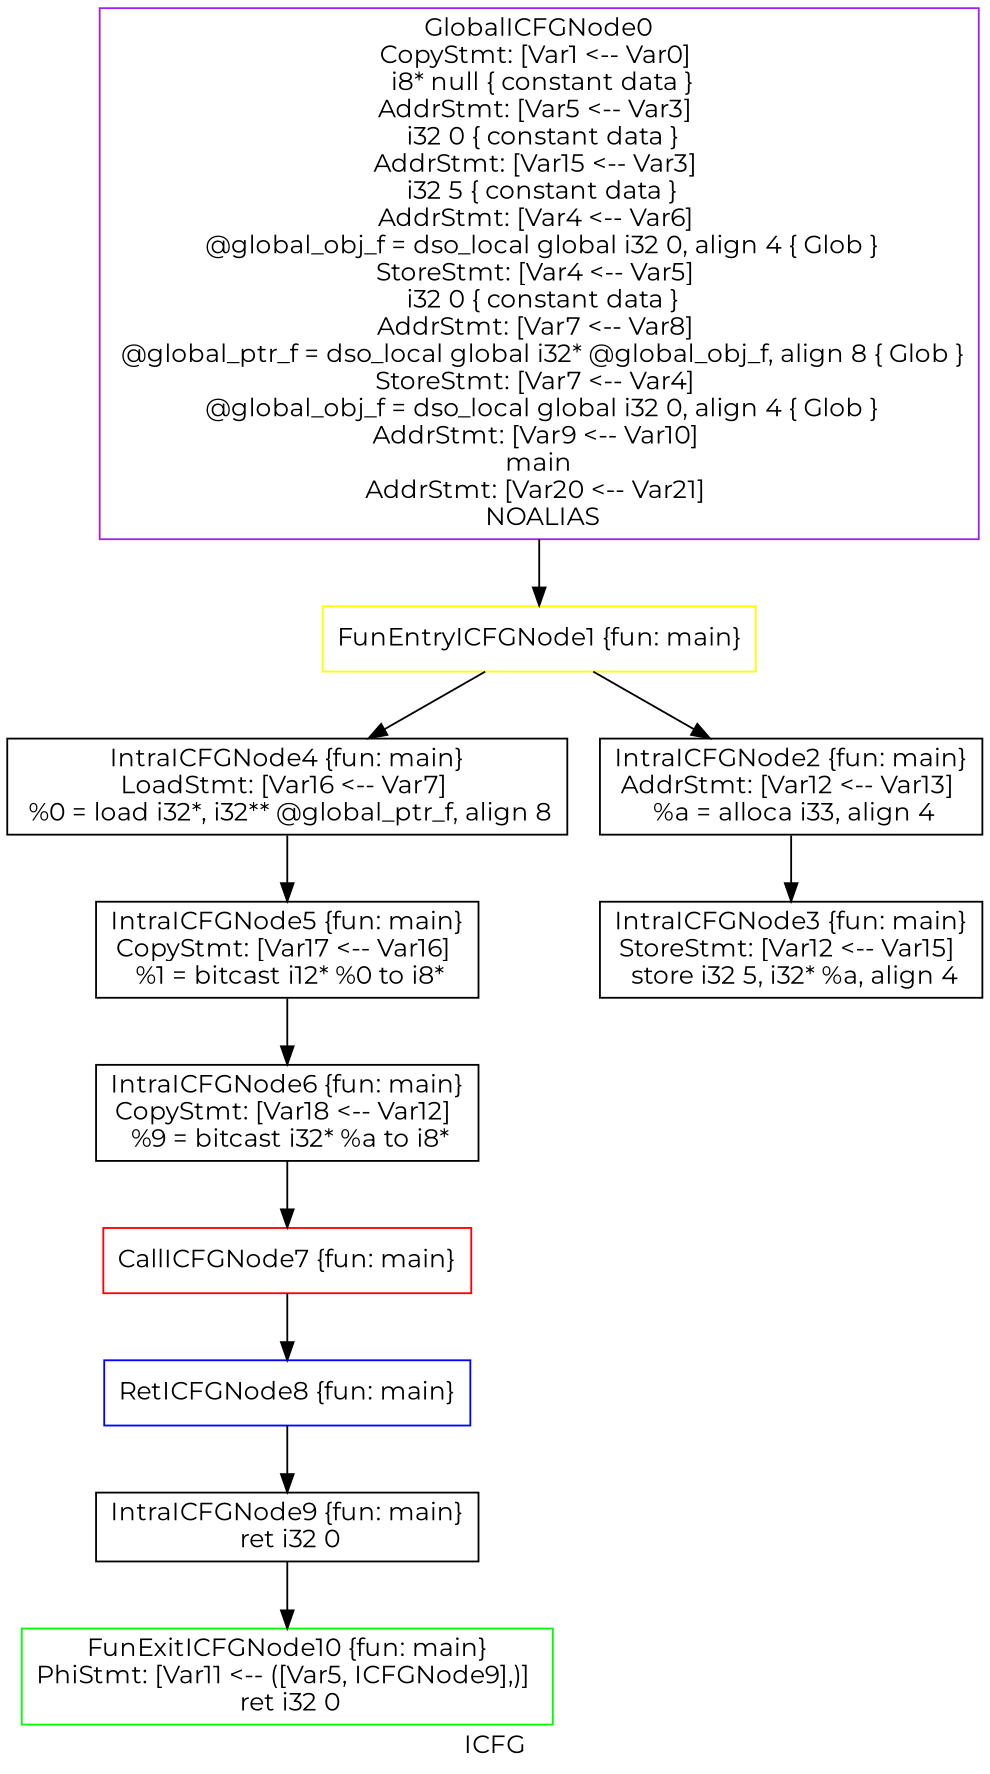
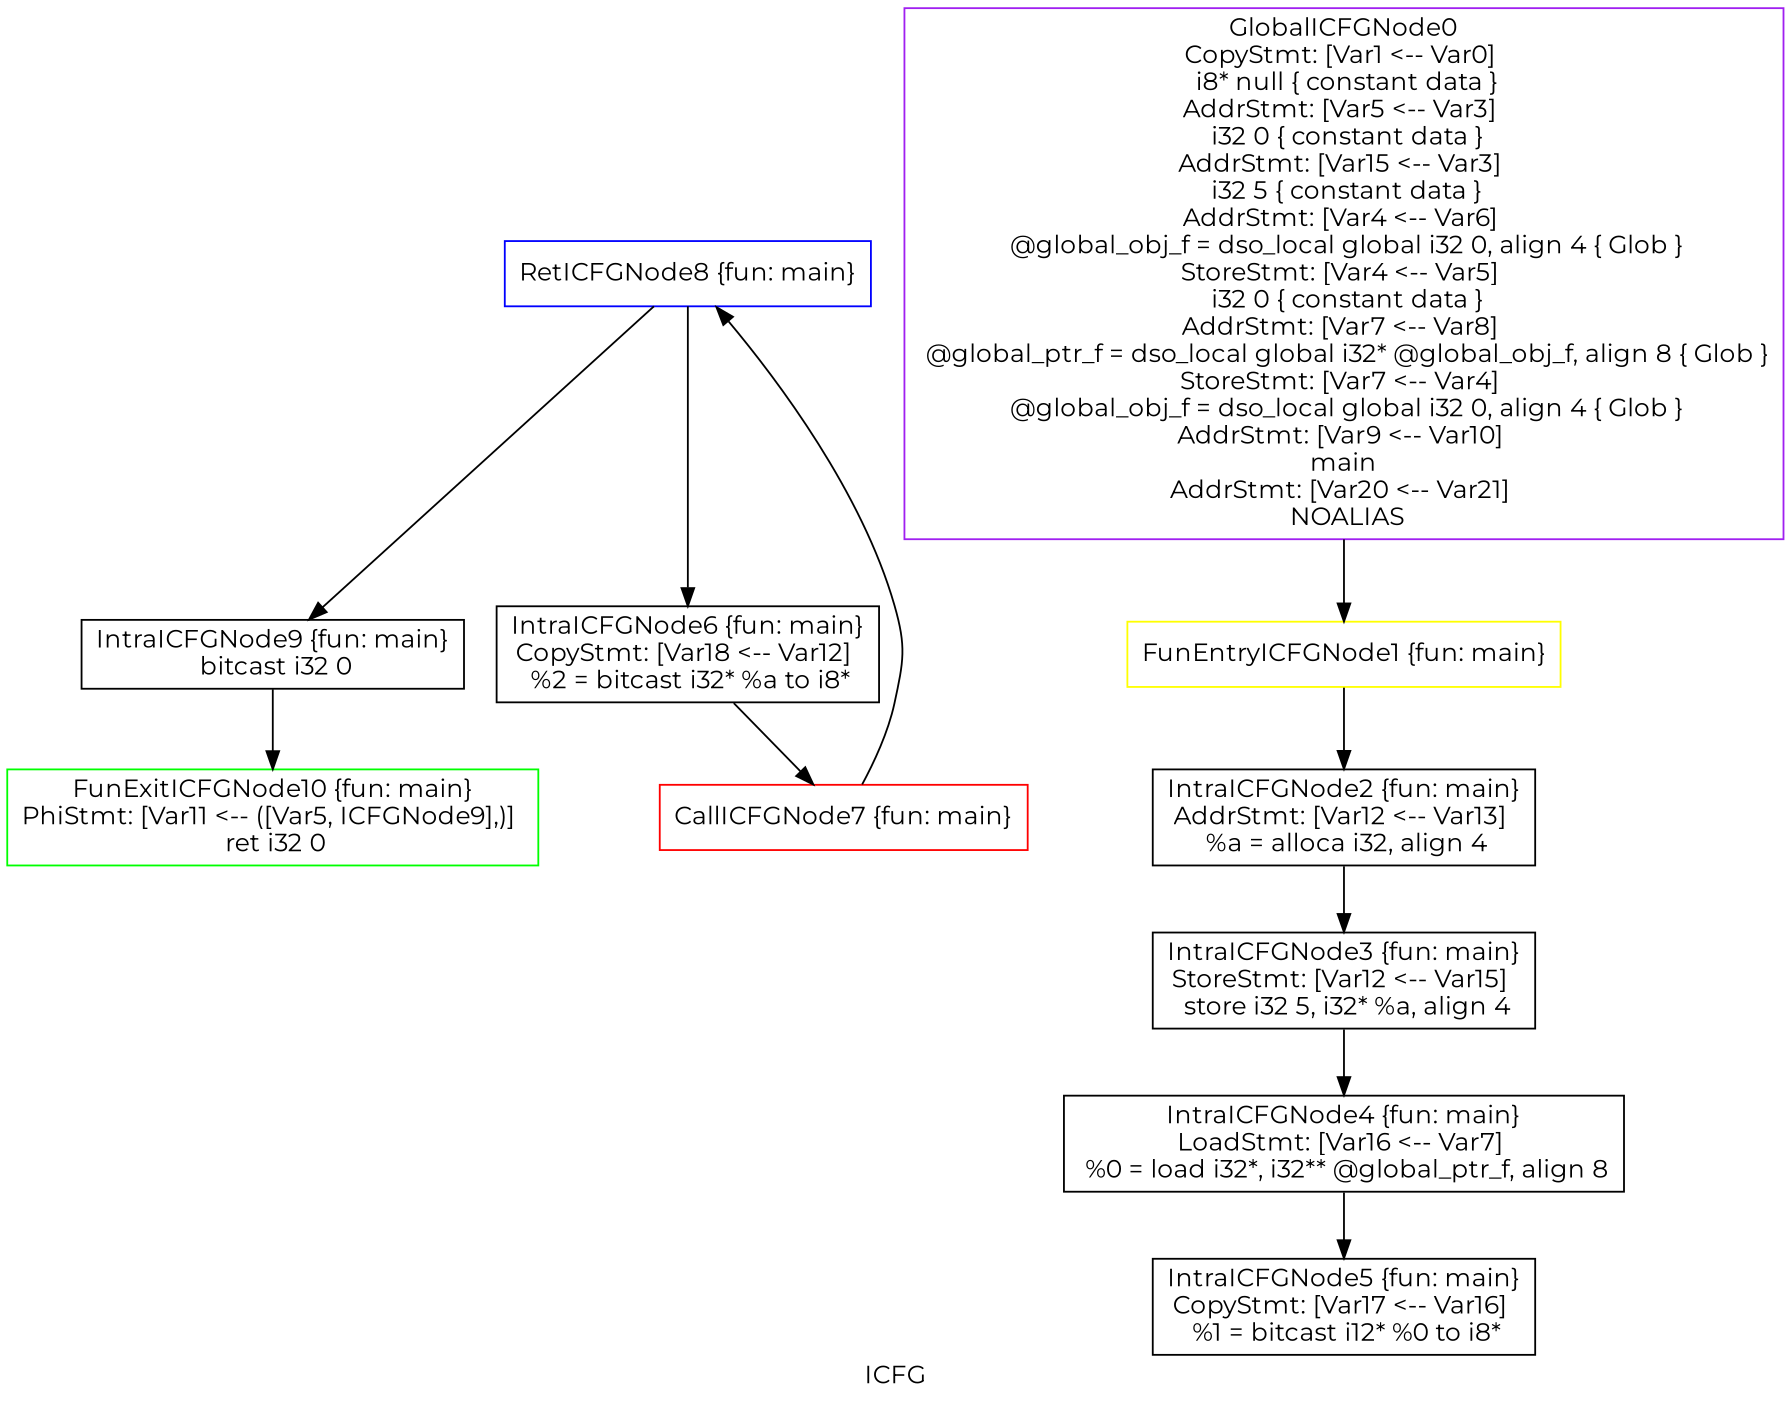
(435, 700) -> (1344, 1053)
(791, 813) -> (1344, 844)
(287, 1022) -> (688, 447)
(287, 1139) -> (688, 681)
(287, 1540) -> (273, 667)
